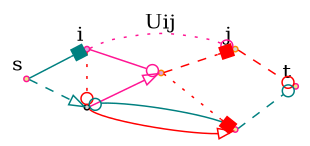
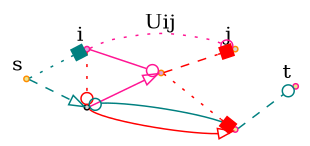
(261, 65) -> none
(50, 67) -> (50, 67)
(27, 79) -> (27, 79)
